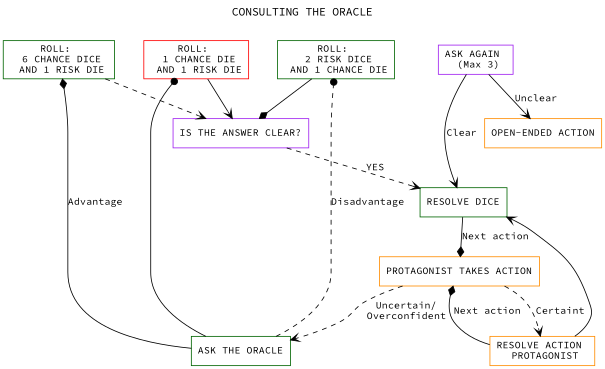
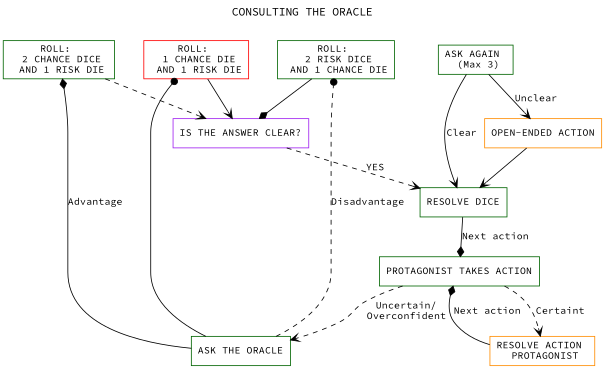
(59, 60) -> (59, 60)
(476, 60) -> (476, 60)
(574, 269) -> (507, 165)
(459, 271) -> (459, 271)
